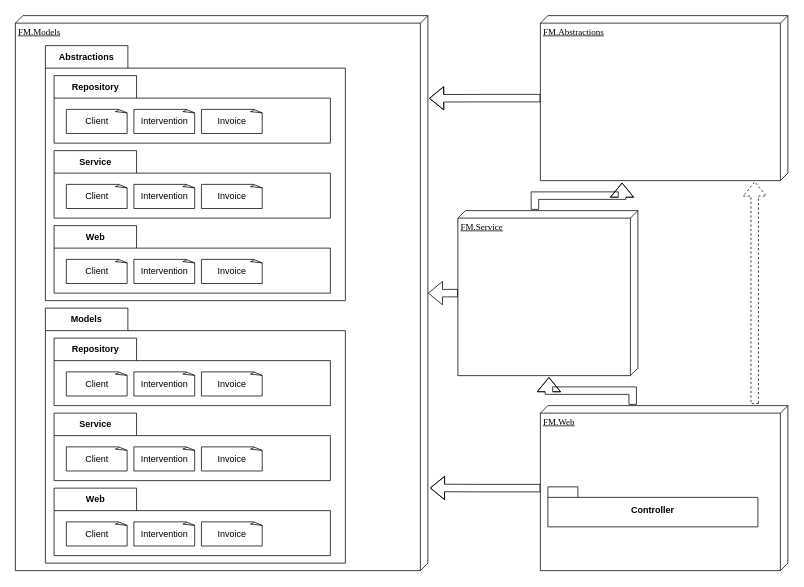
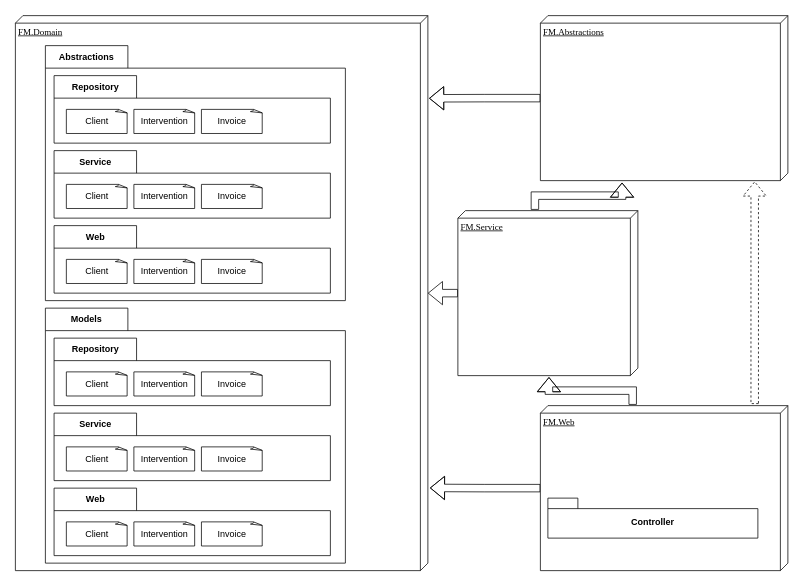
(39, 32) -> (39, 32)
(653, 507) -> (653, 518)
